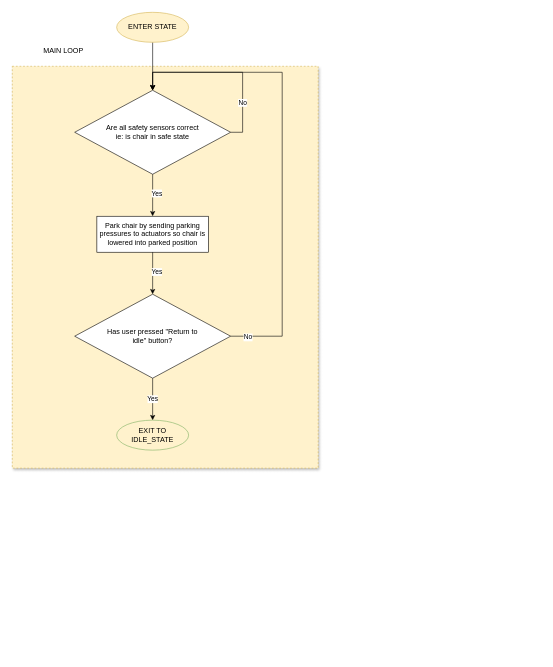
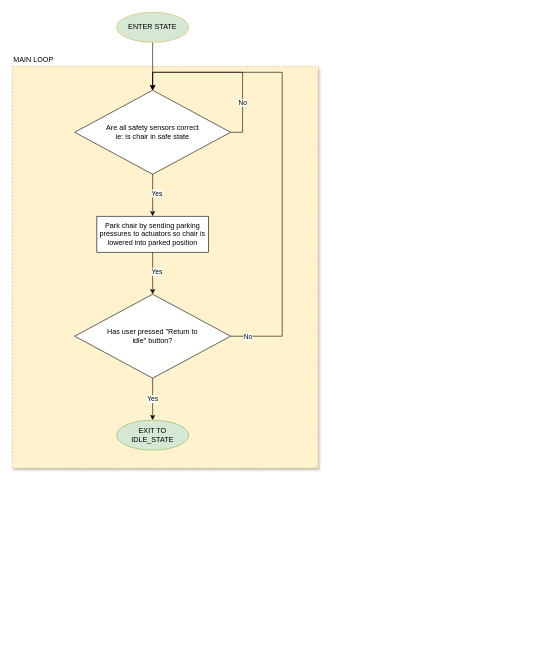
(153, 27) -> (153, 27)
(66, 51) -> (36, 60)
(153, 435) -> (153, 435)
